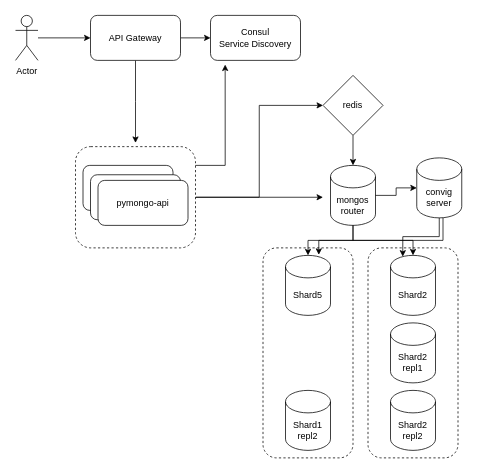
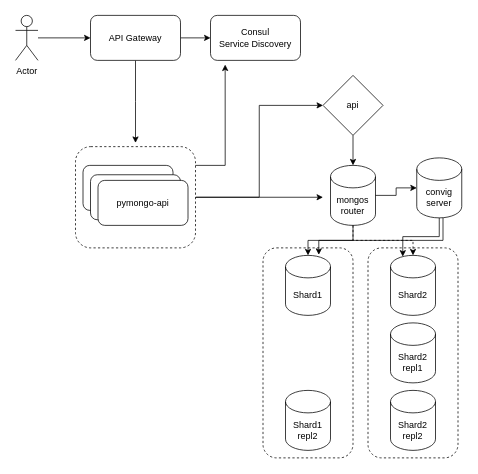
(353, 105) -> (353, 105)
(413, 247) -> (413, 247)
(308, 295) -> (308, 295)
